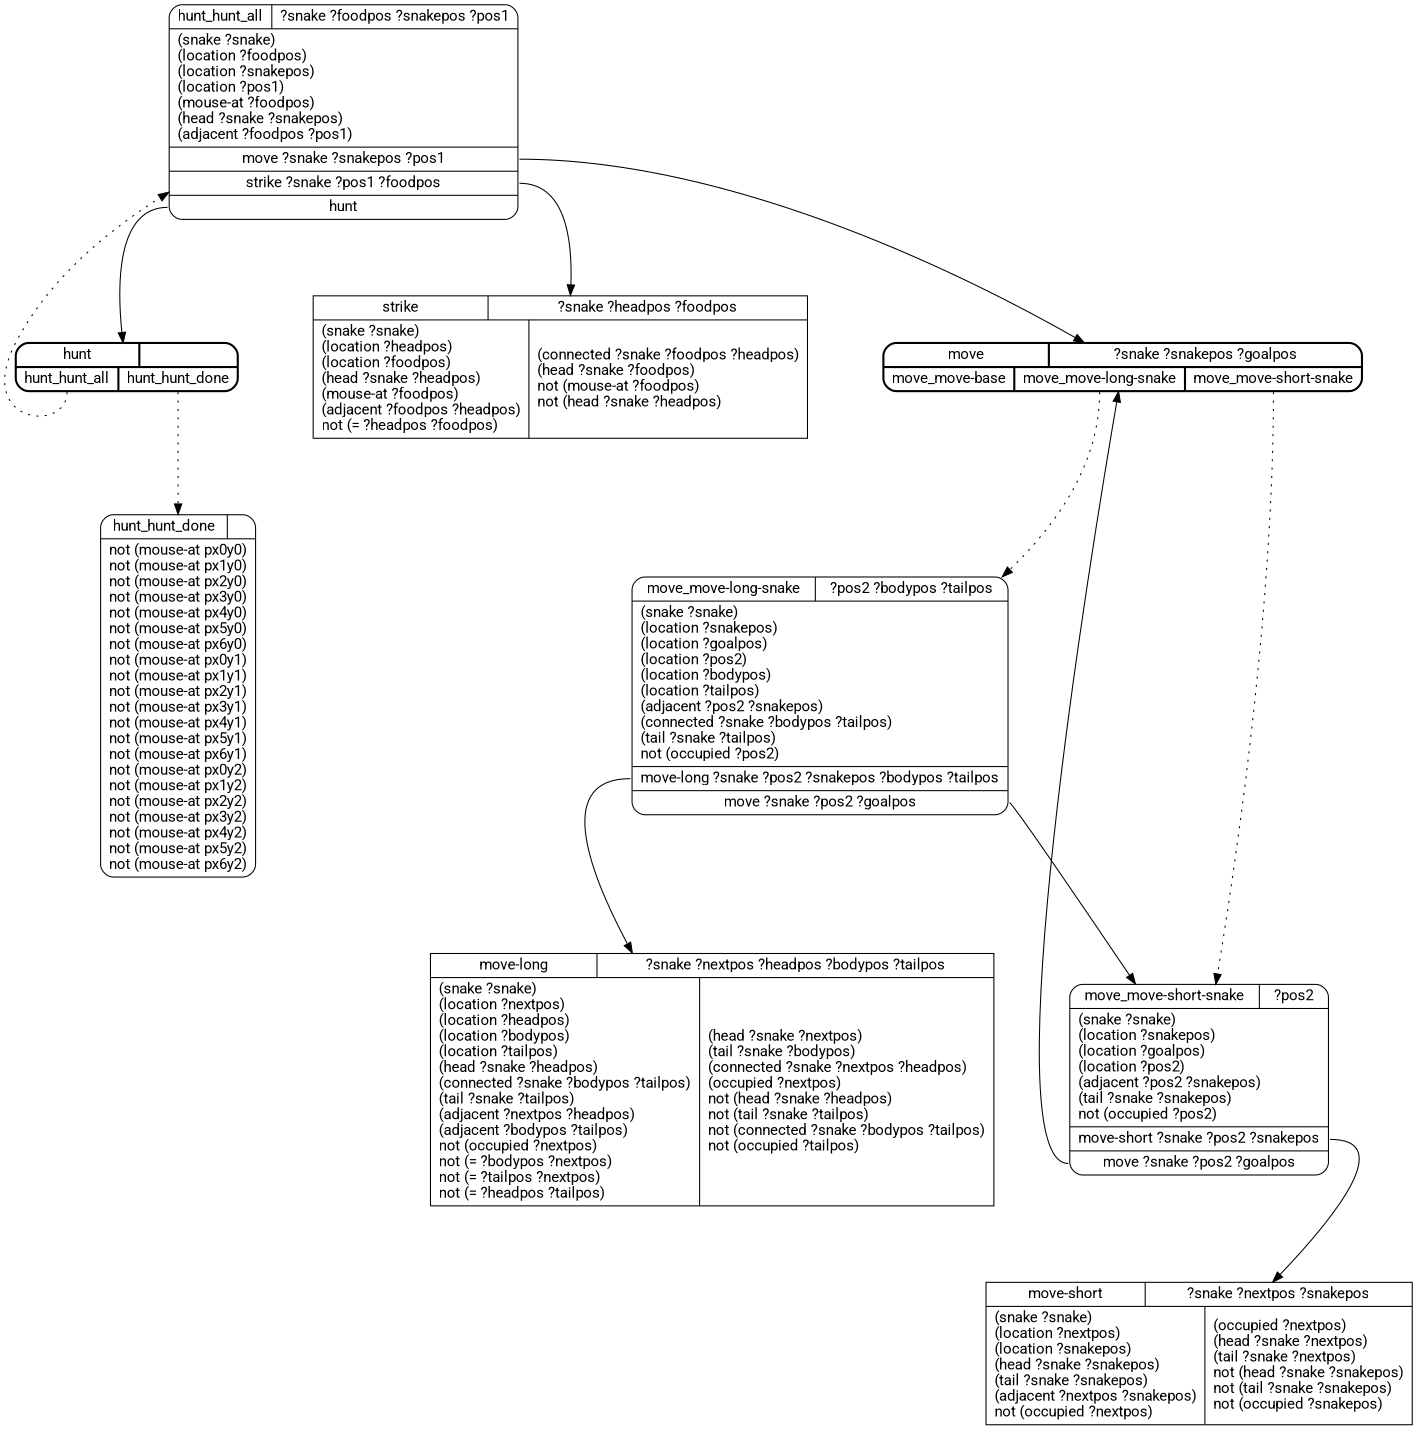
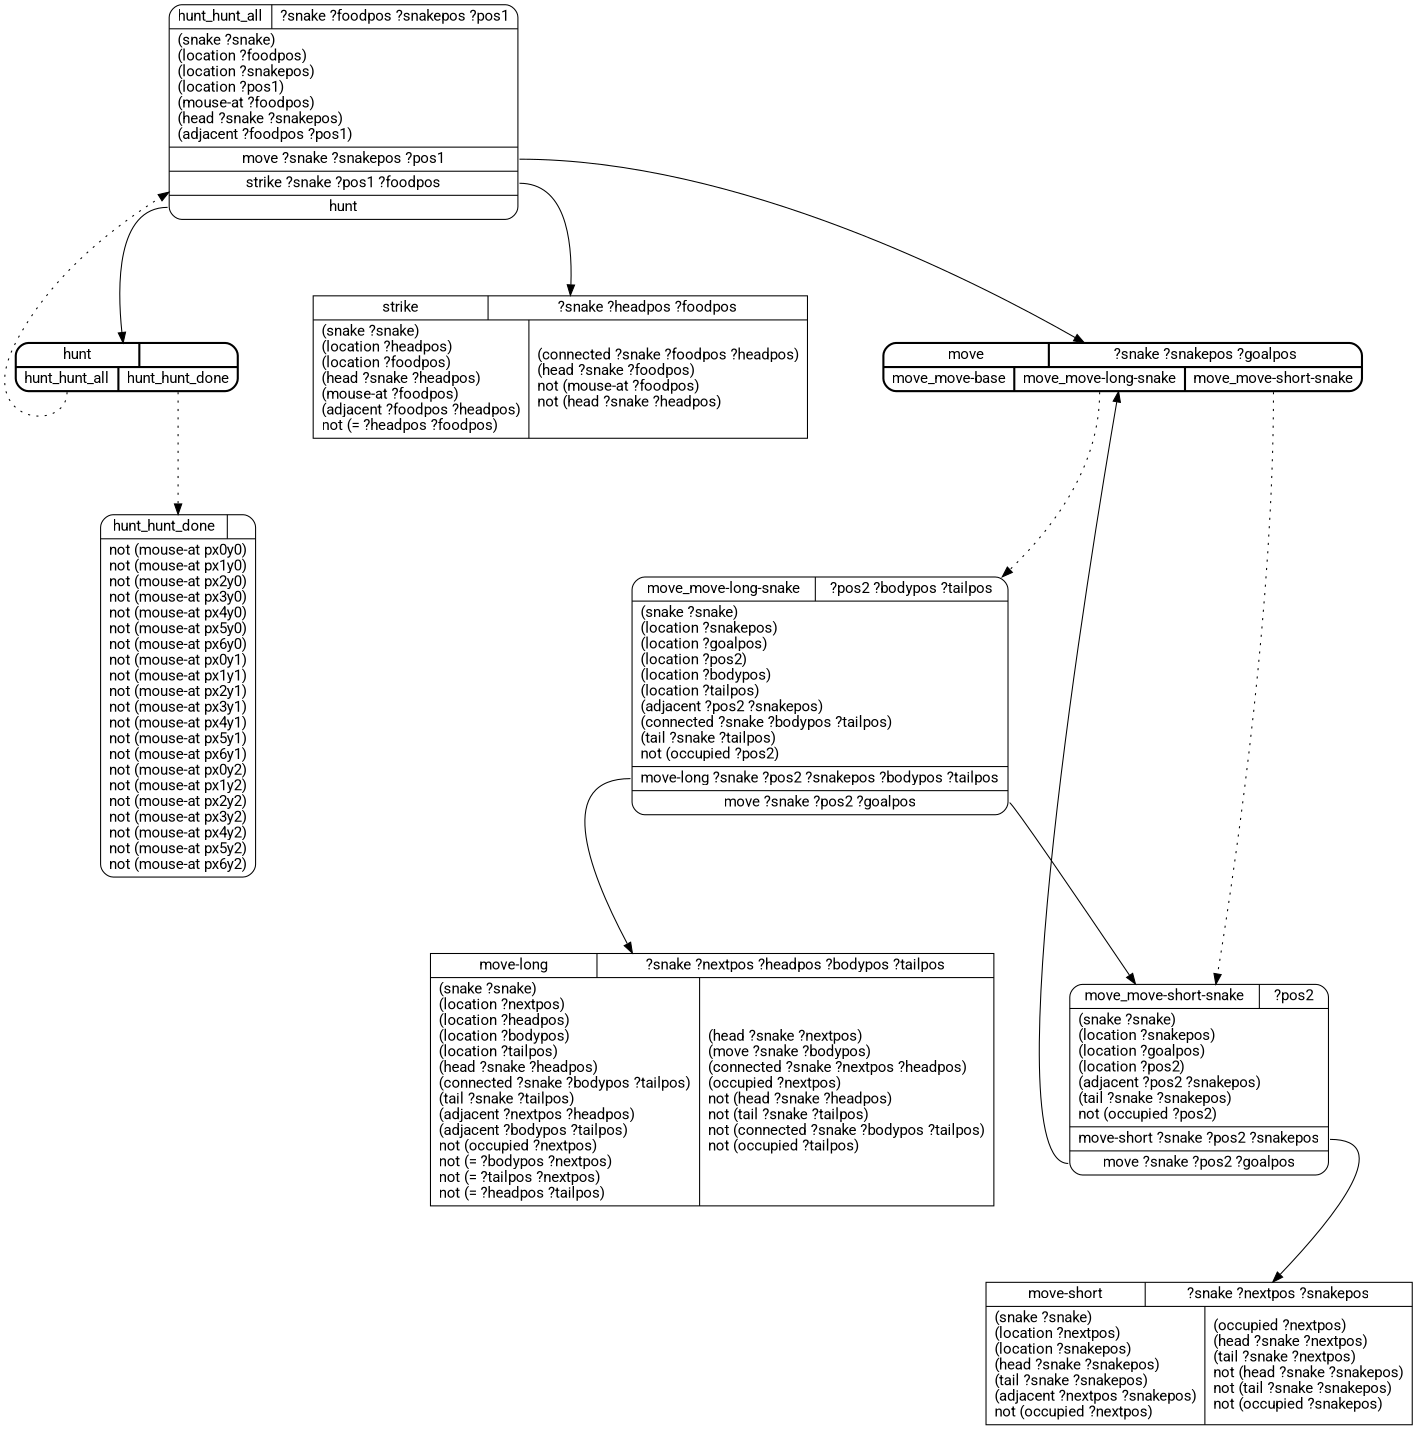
(782, 1052) -> (790, 1052)
